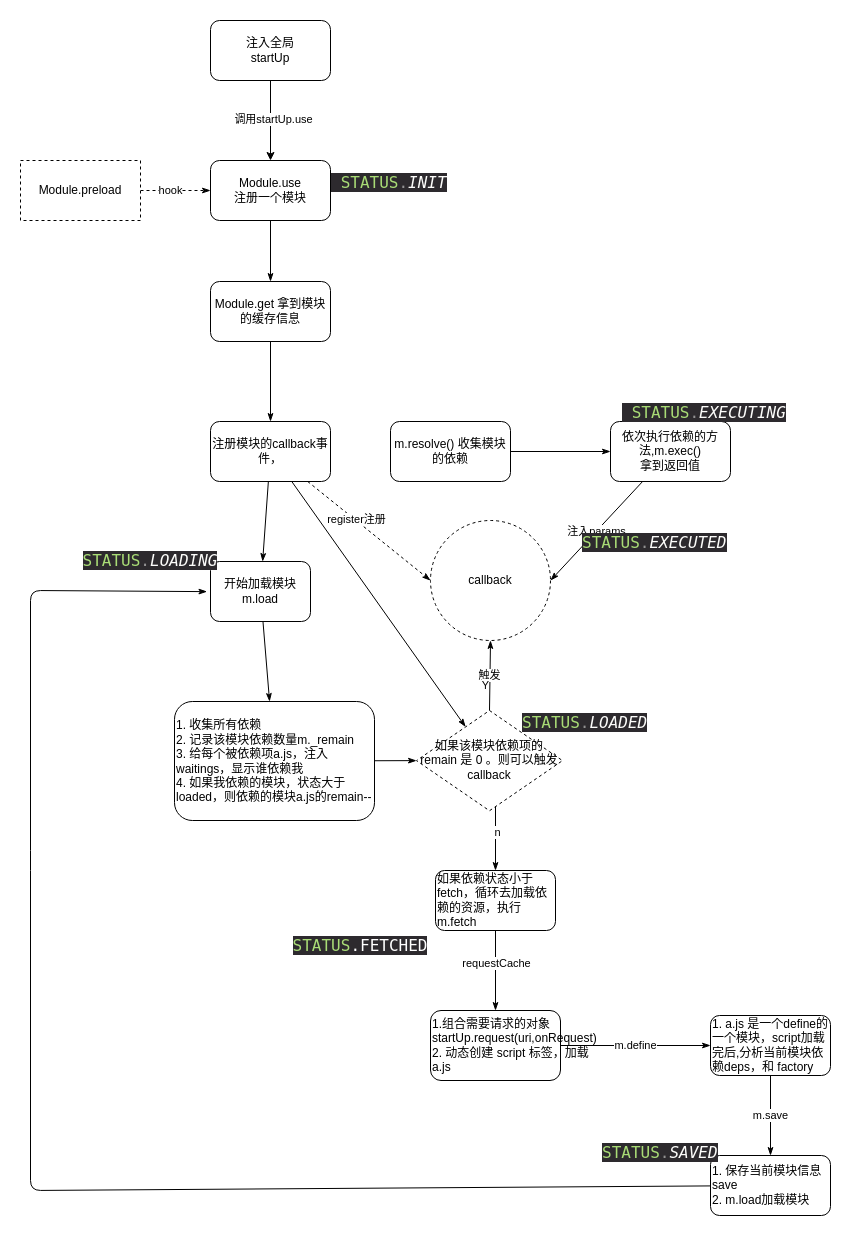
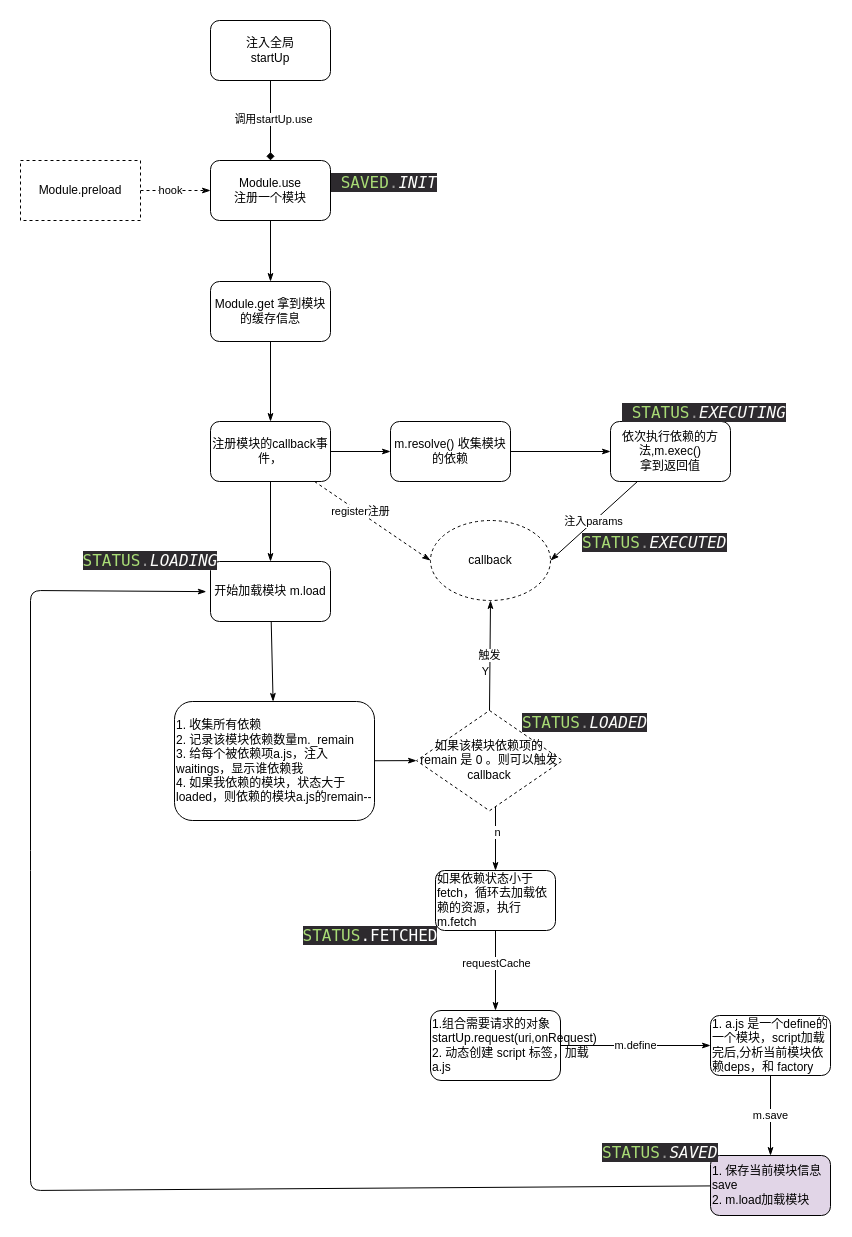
(271, 152) -> (271, 152)
(367, 165) -> (364, 165)
(491, 581) -> (491, 561)
(261, 592) -> (271, 592)
(377, 602) -> (357, 452)
(361, 946) -> (371, 936)
(771, 1186) -> (771, 1186)
